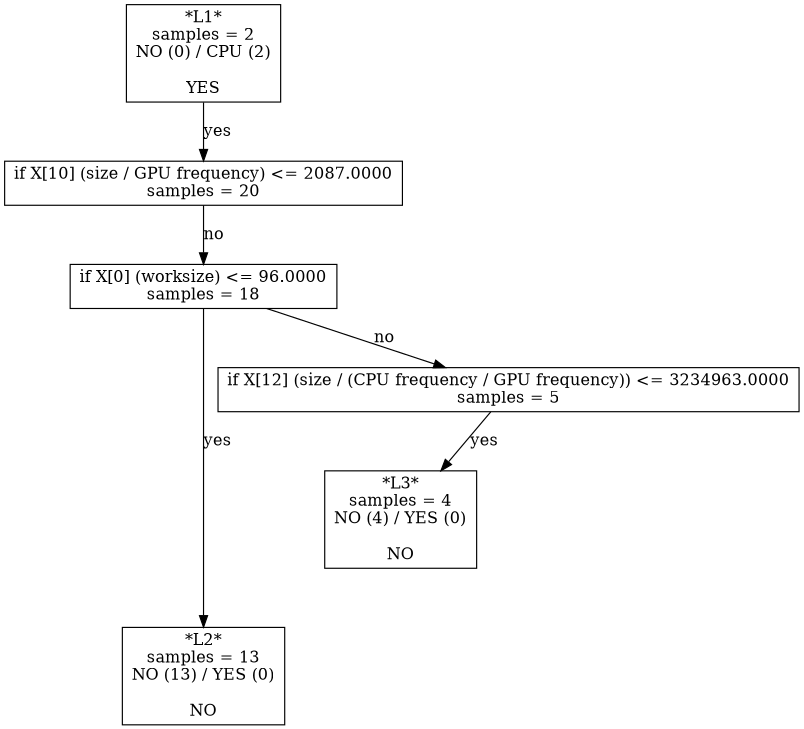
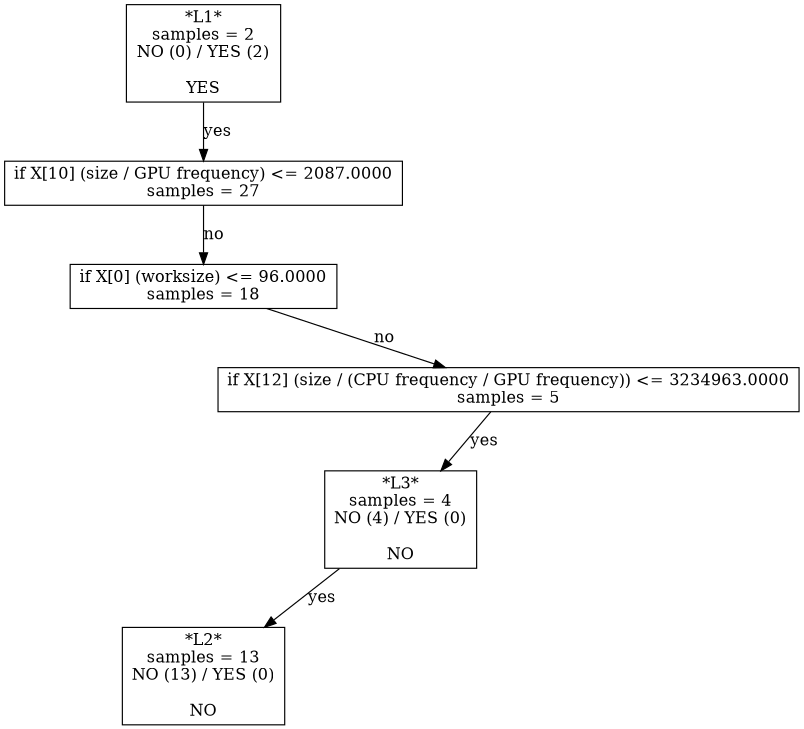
(204, 53) -> (204, 53)
(204, 183) -> (204, 183)
(204, 462) -> (307, 594)
